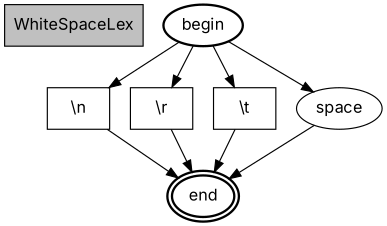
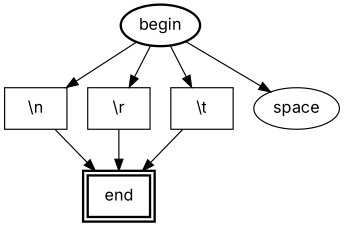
(74, 25) -> none
(277, 149) -> none
(203, 196) -> (119, 196)
